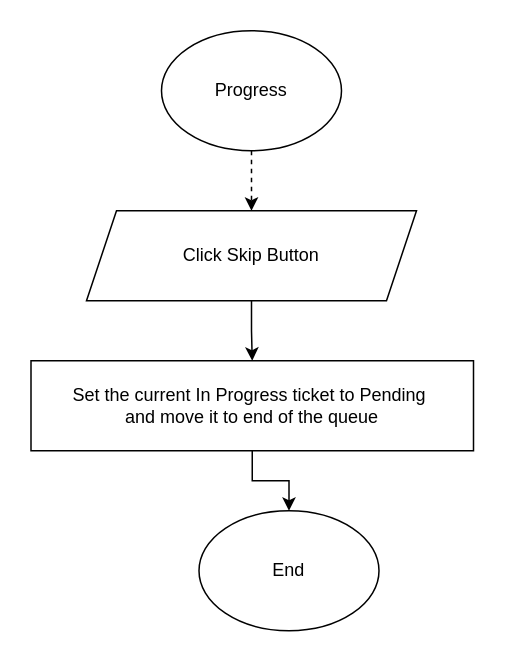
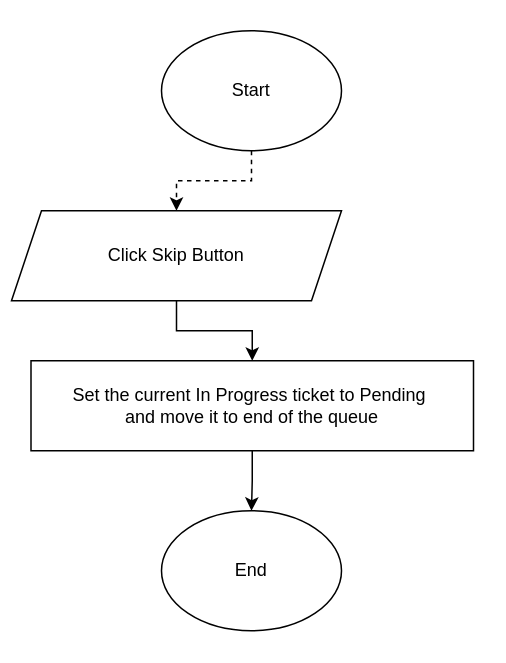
(251, 91) -> (251, 91)
(251, 256) -> (176, 256)
(289, 571) -> (251, 571)
